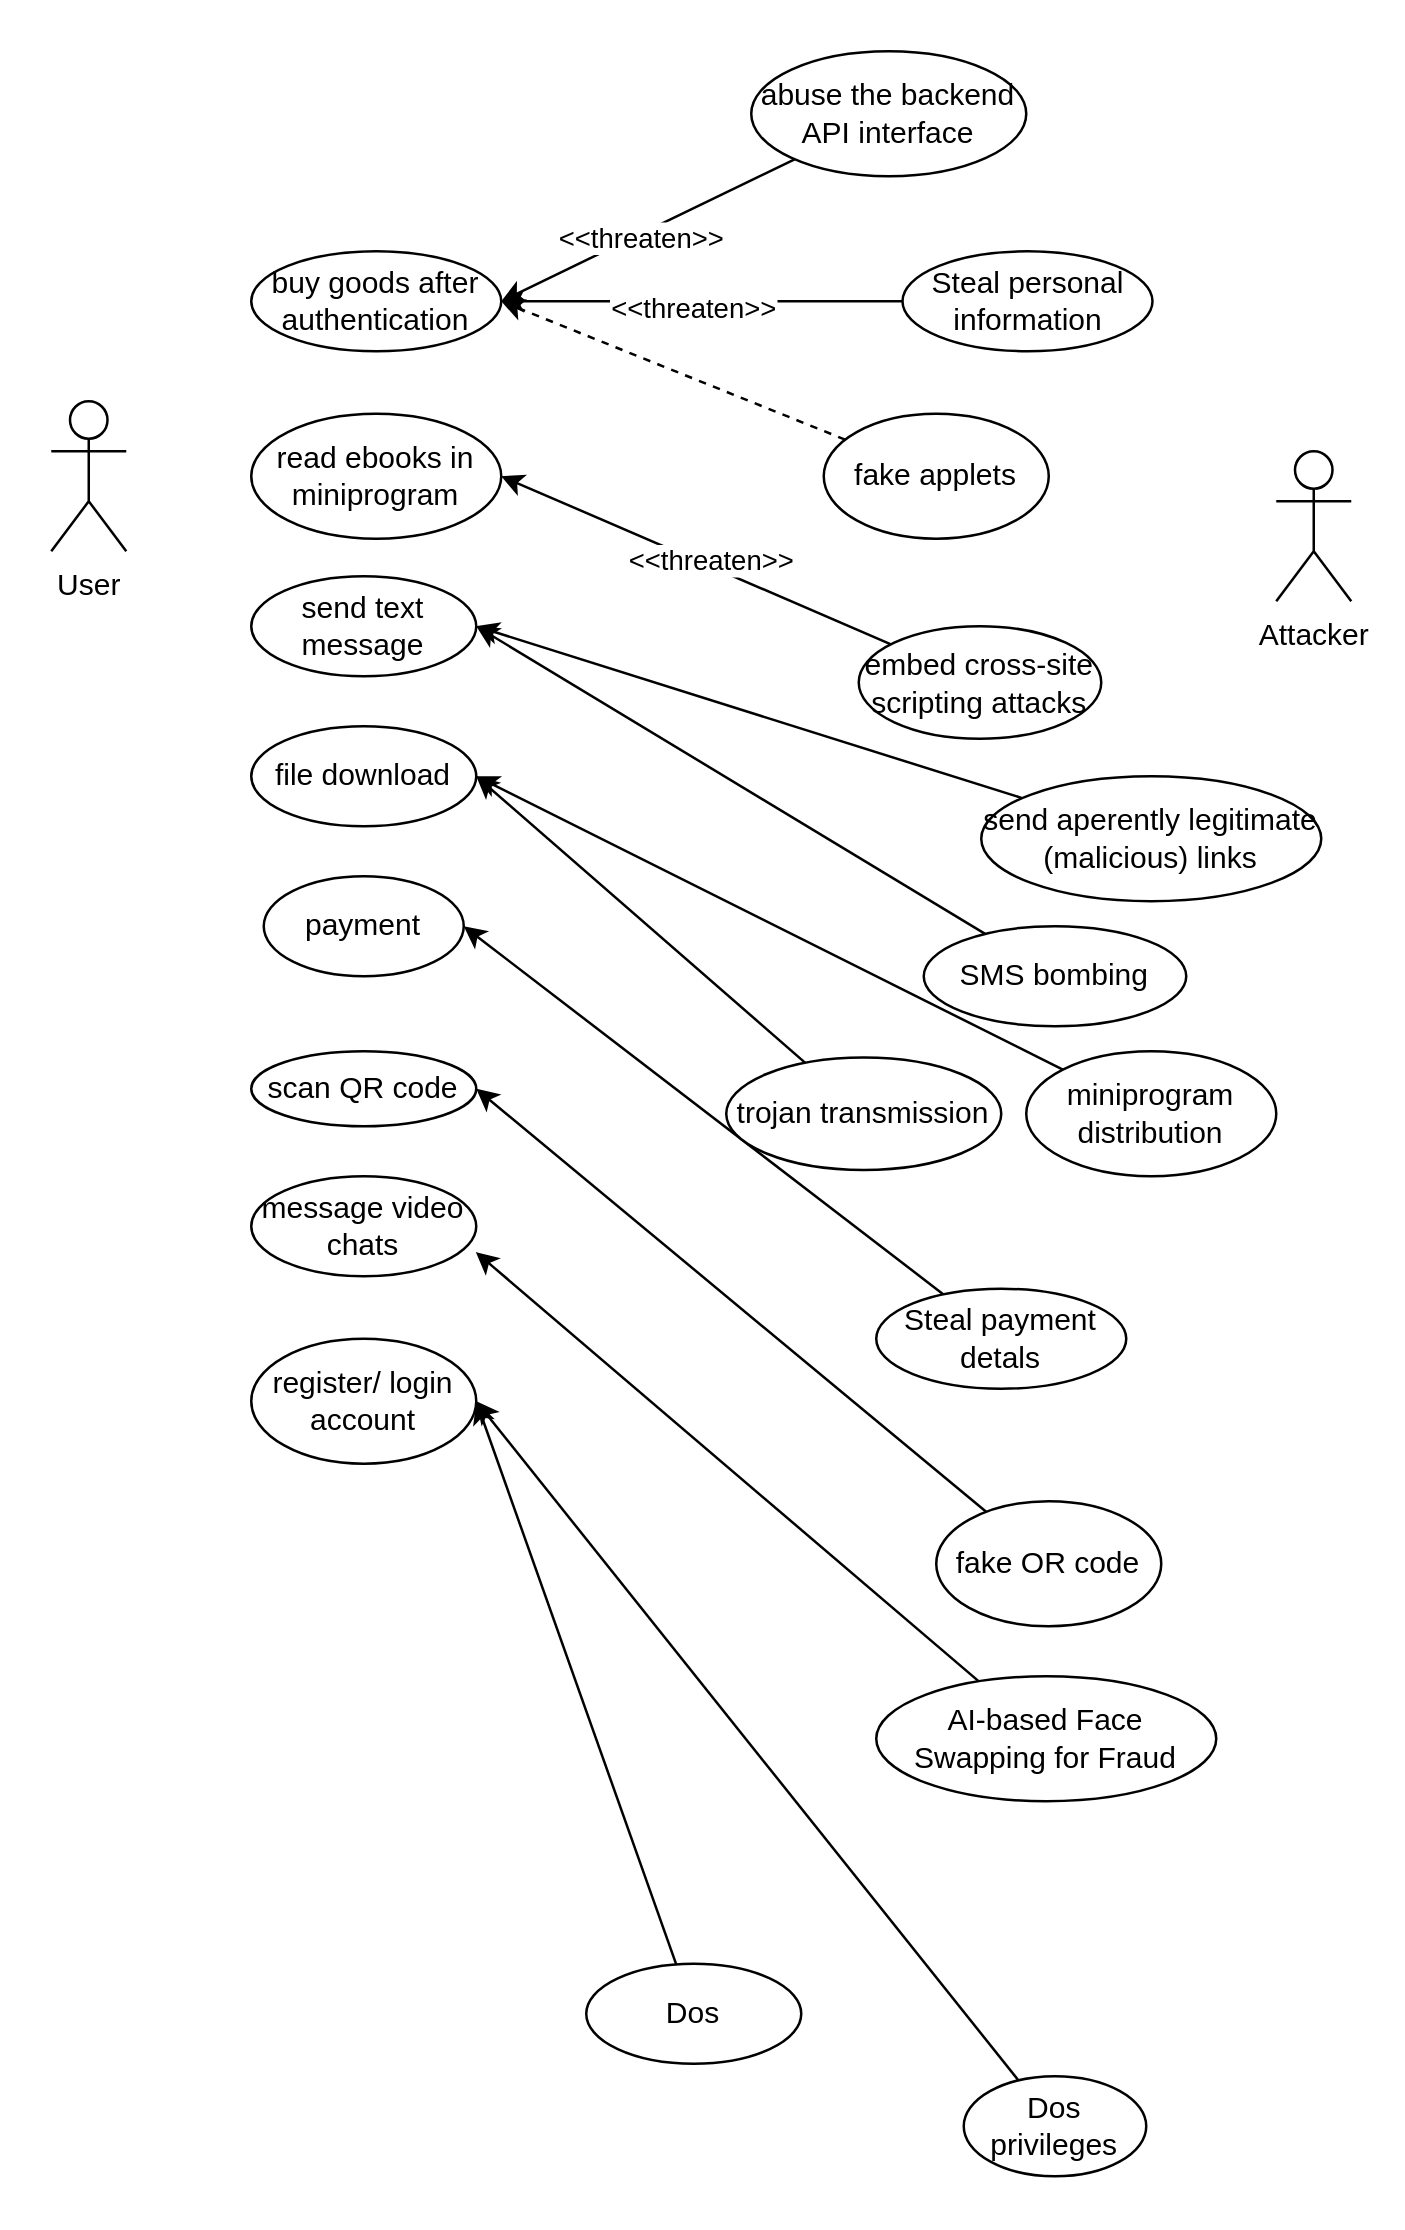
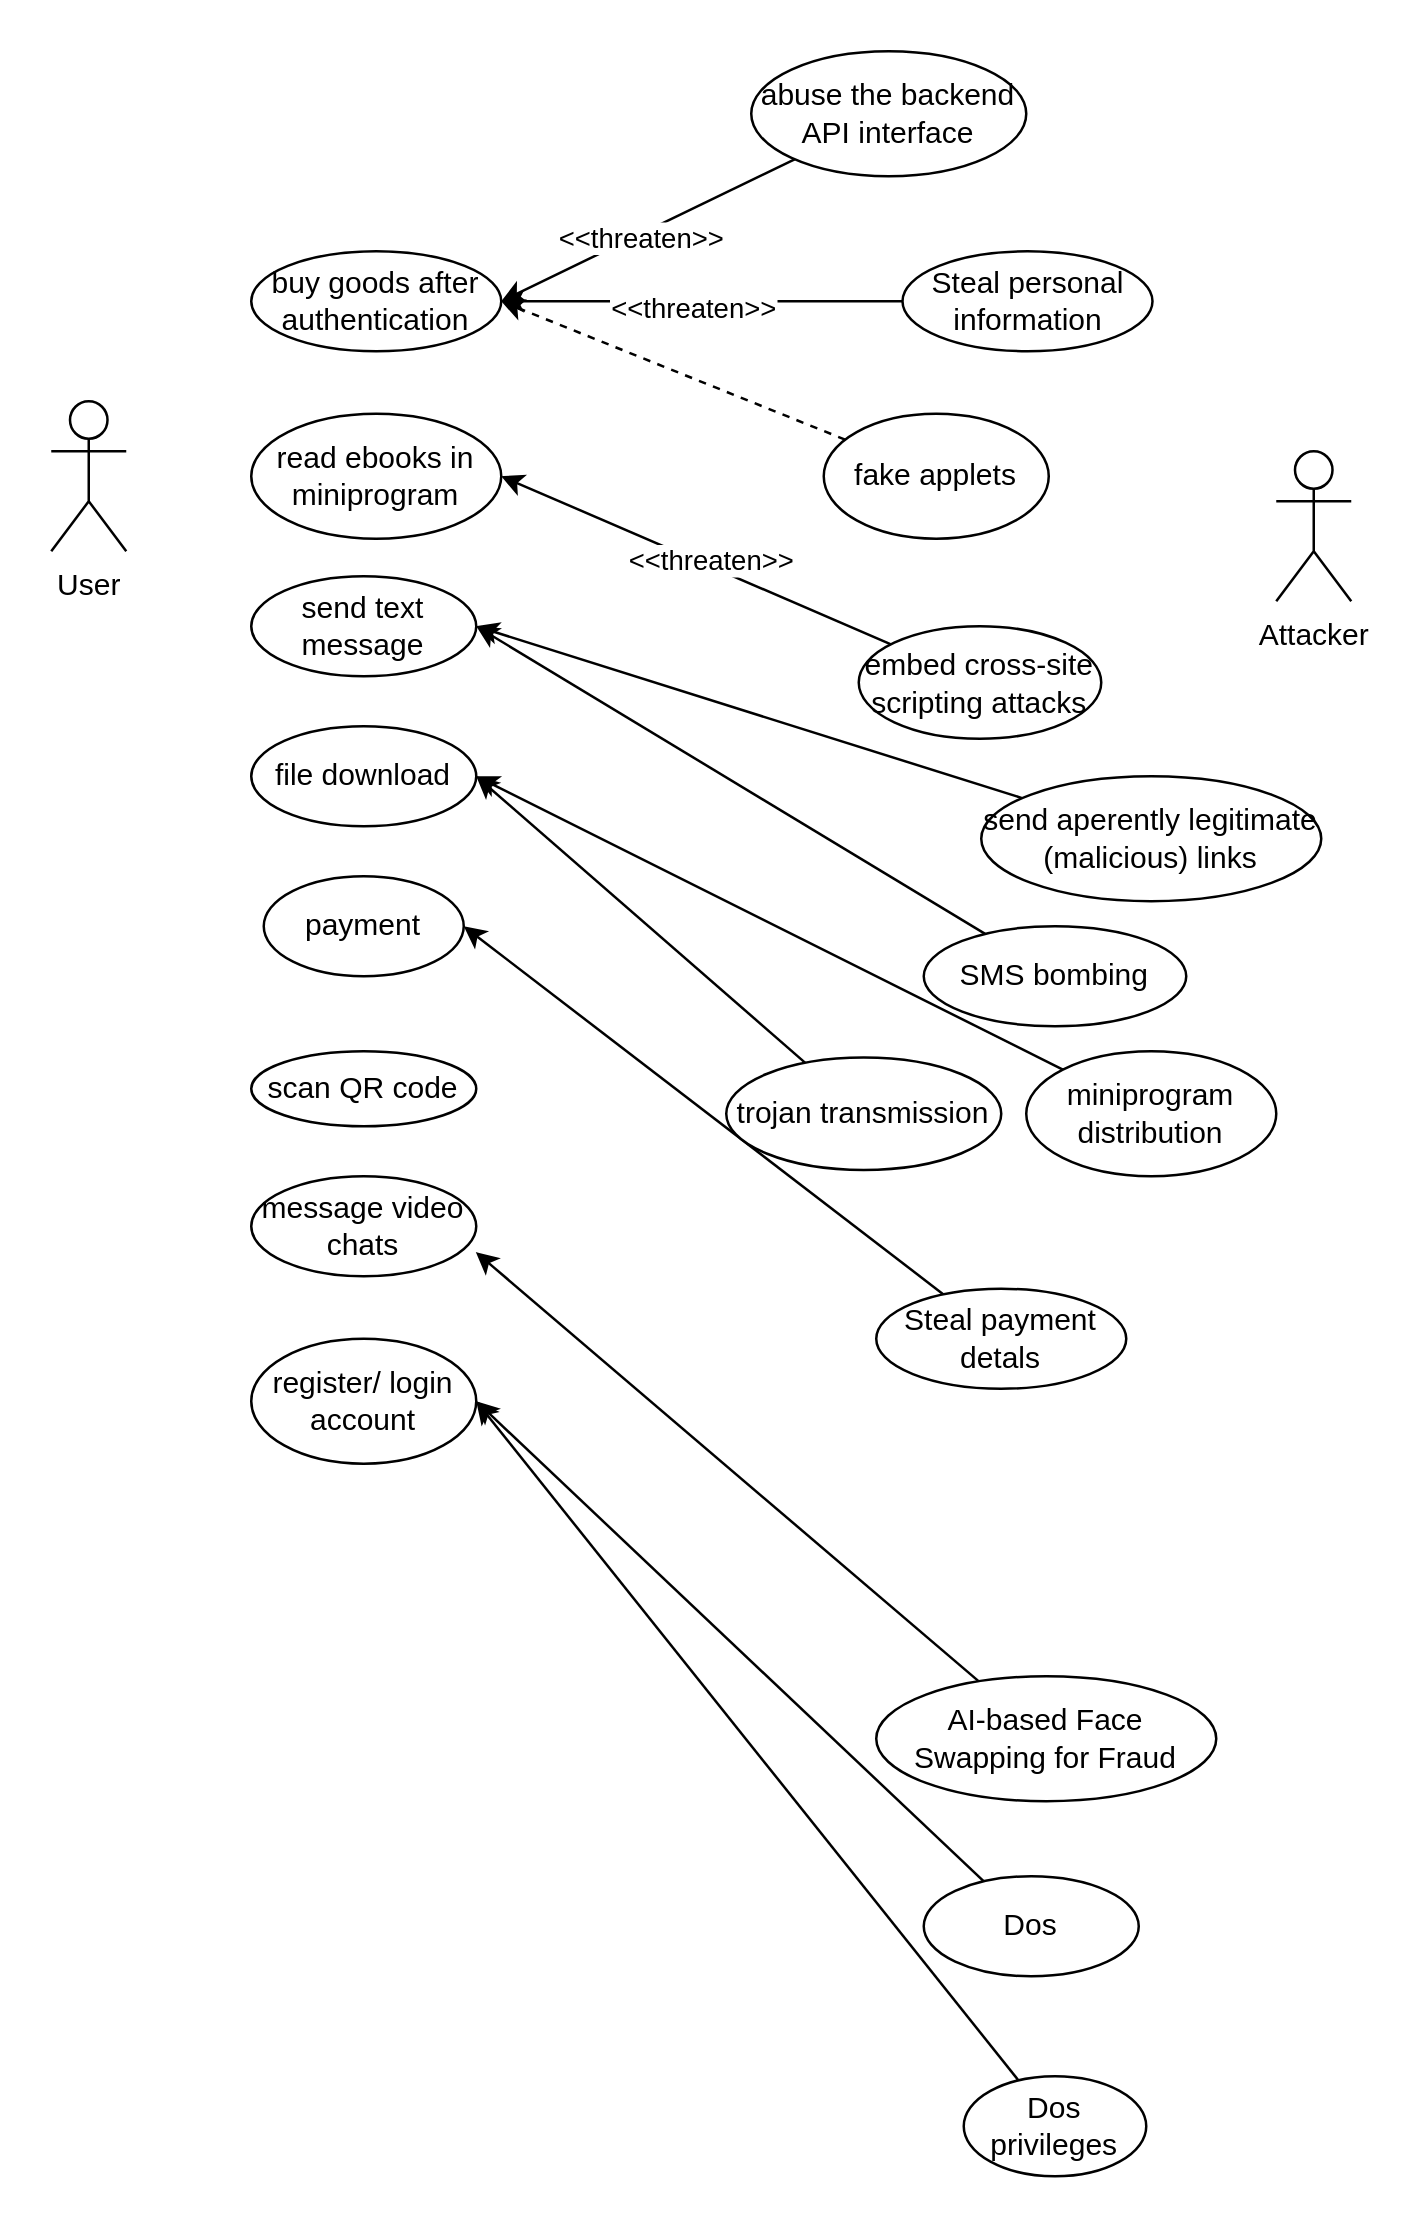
(737, 1305) -> none
(1049, 1564) -> none
(694, 2014) -> (1031, 1926)
